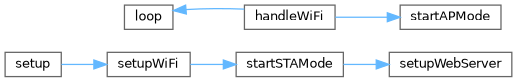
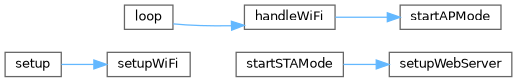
(215, 9) -> (202, 26)
(207, 64) -> none
